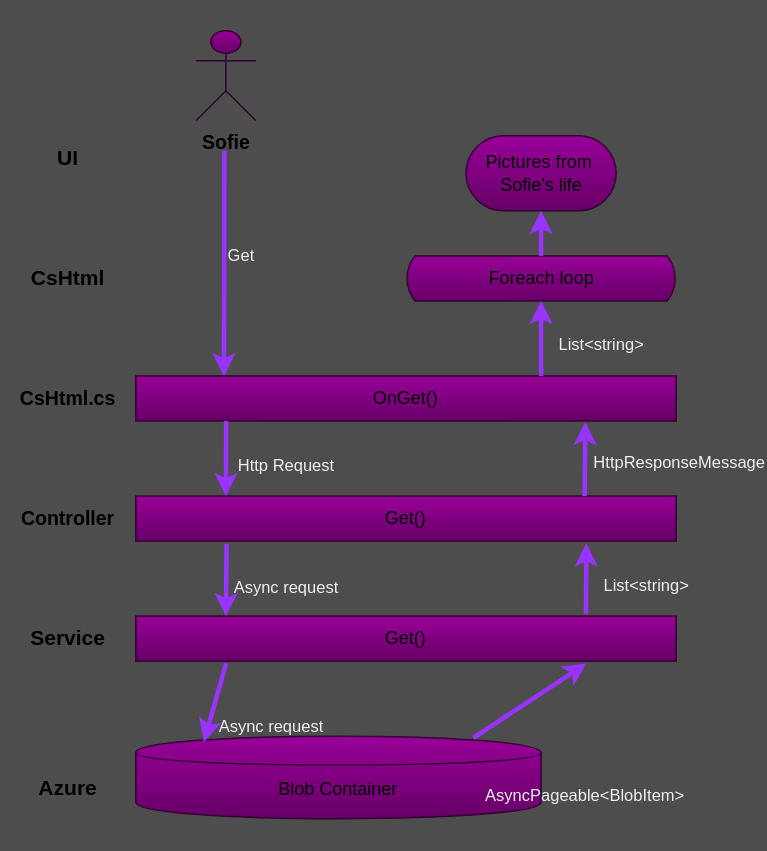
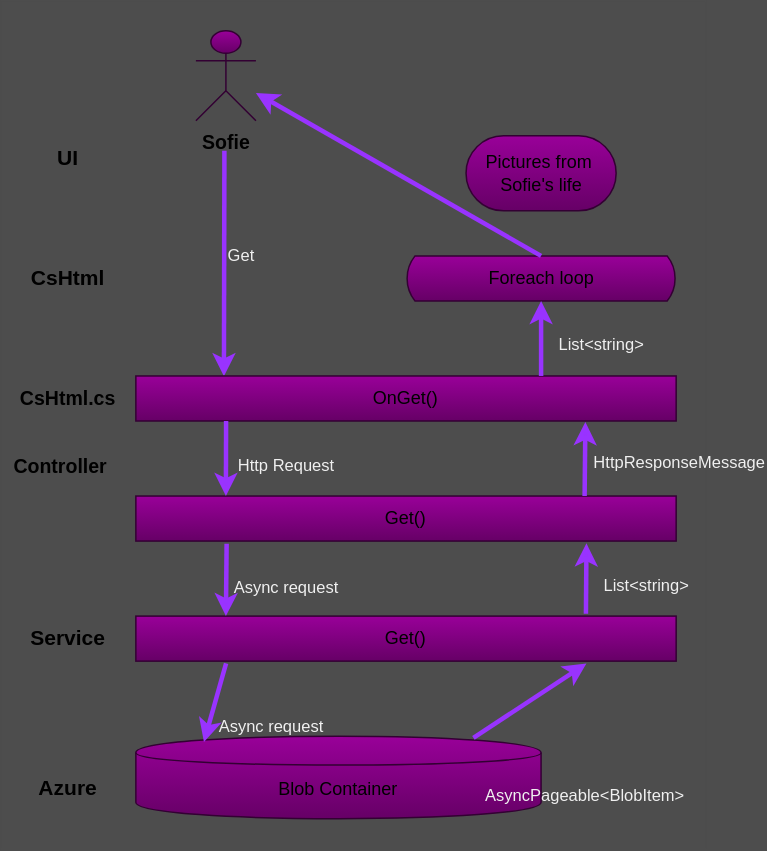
(541, 241) -> (405, 178)
(68, 518) -> (61, 466)
